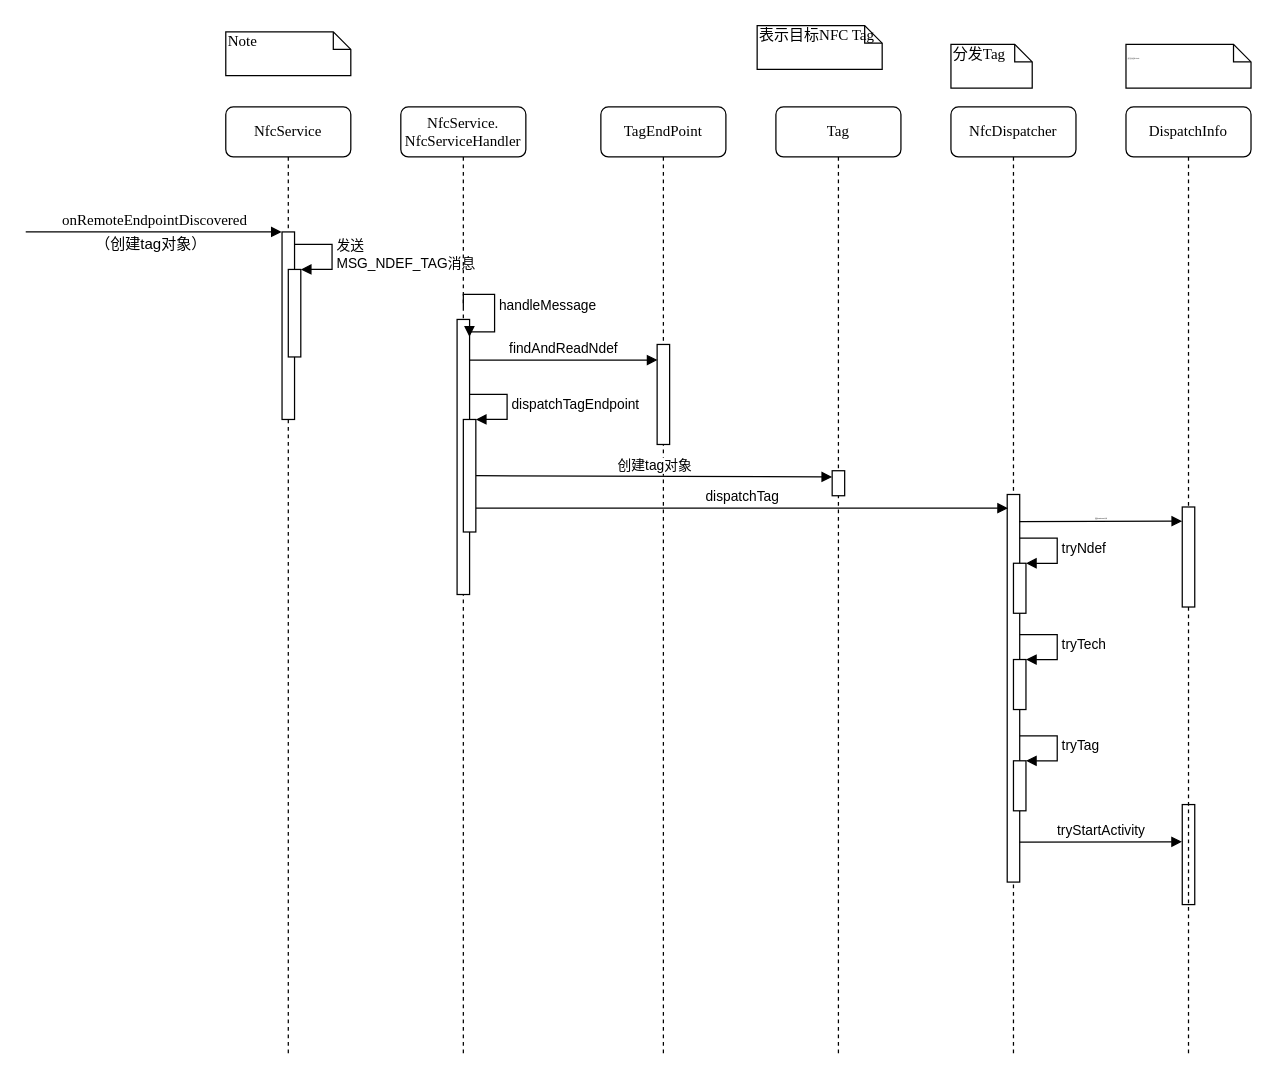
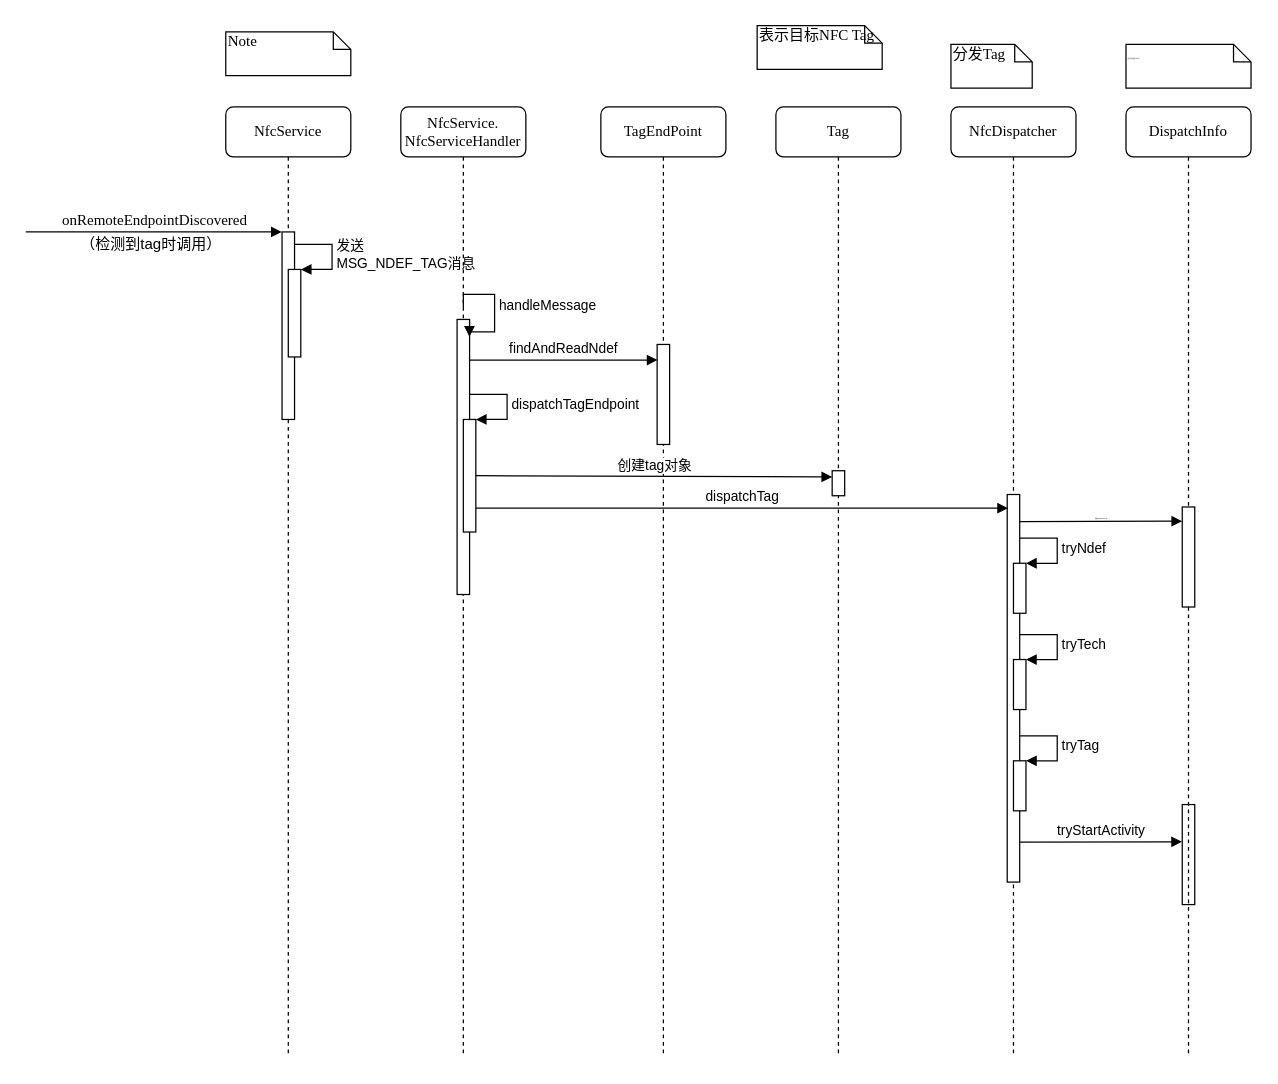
(151, 244) -> (151, 244)
